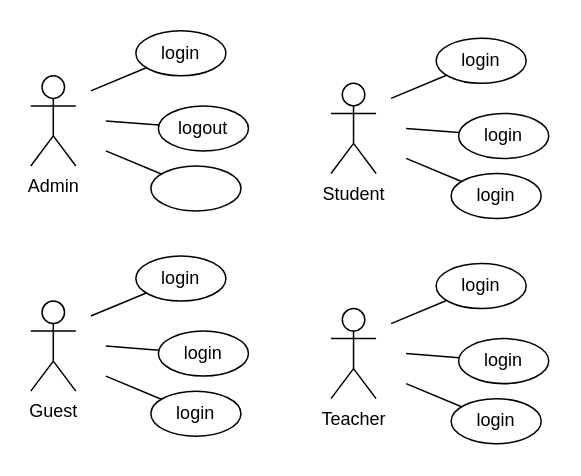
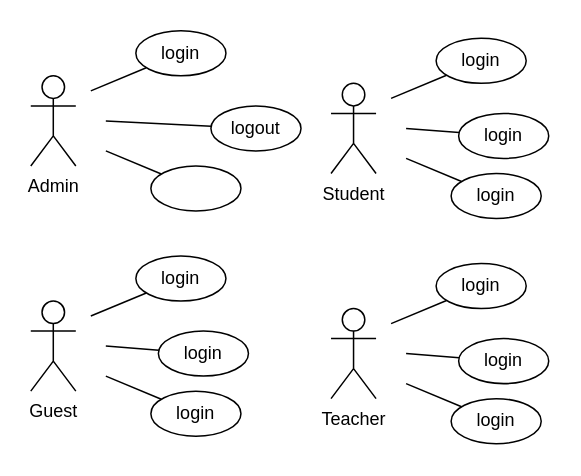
(203, 128) -> (256, 128)
